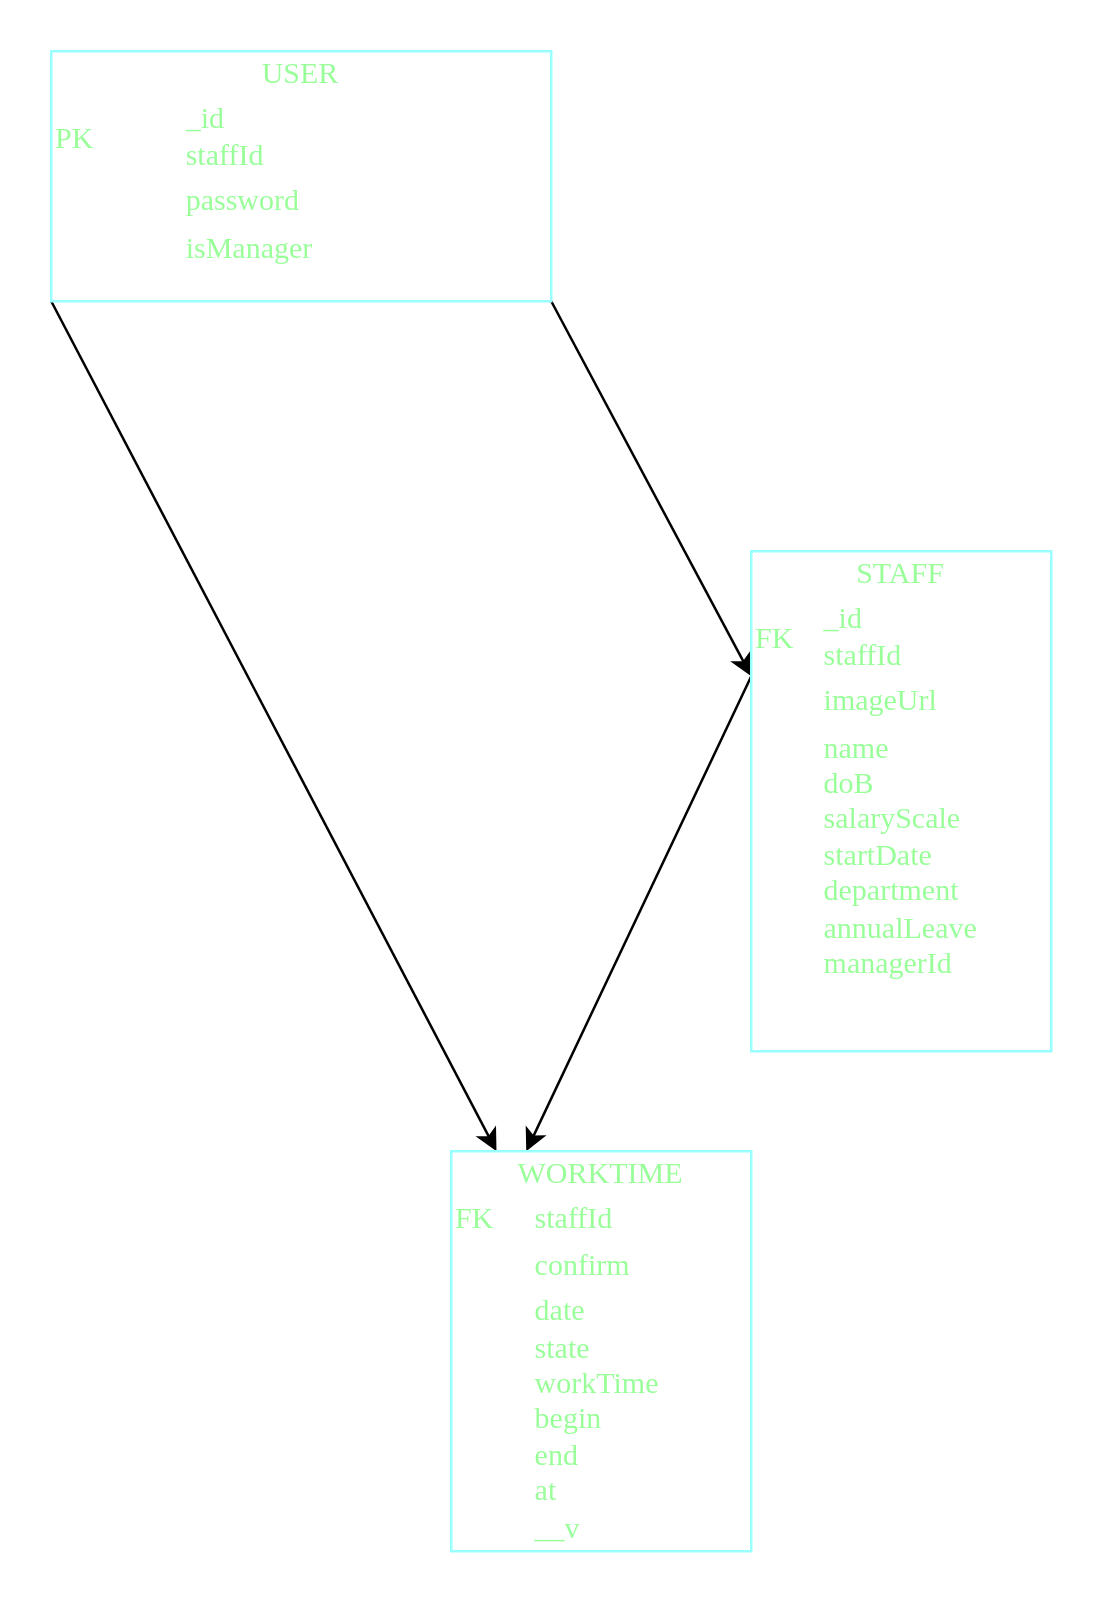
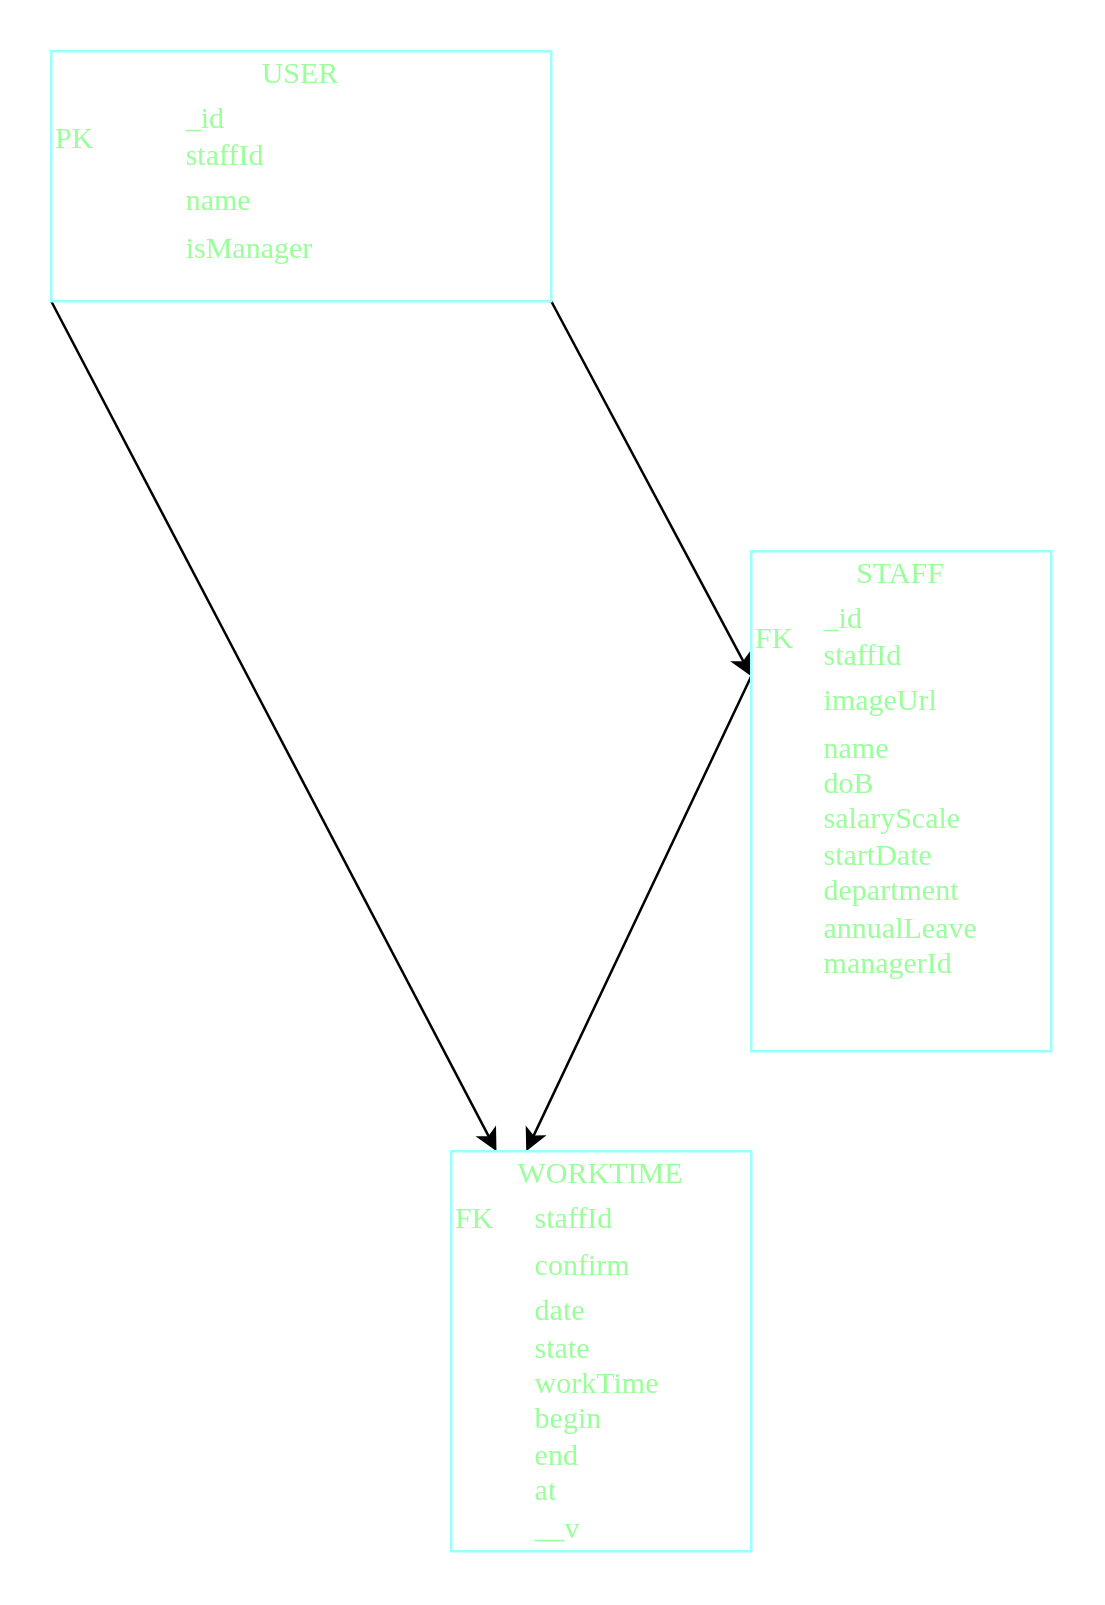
(123, 141) -> (123, 141)
